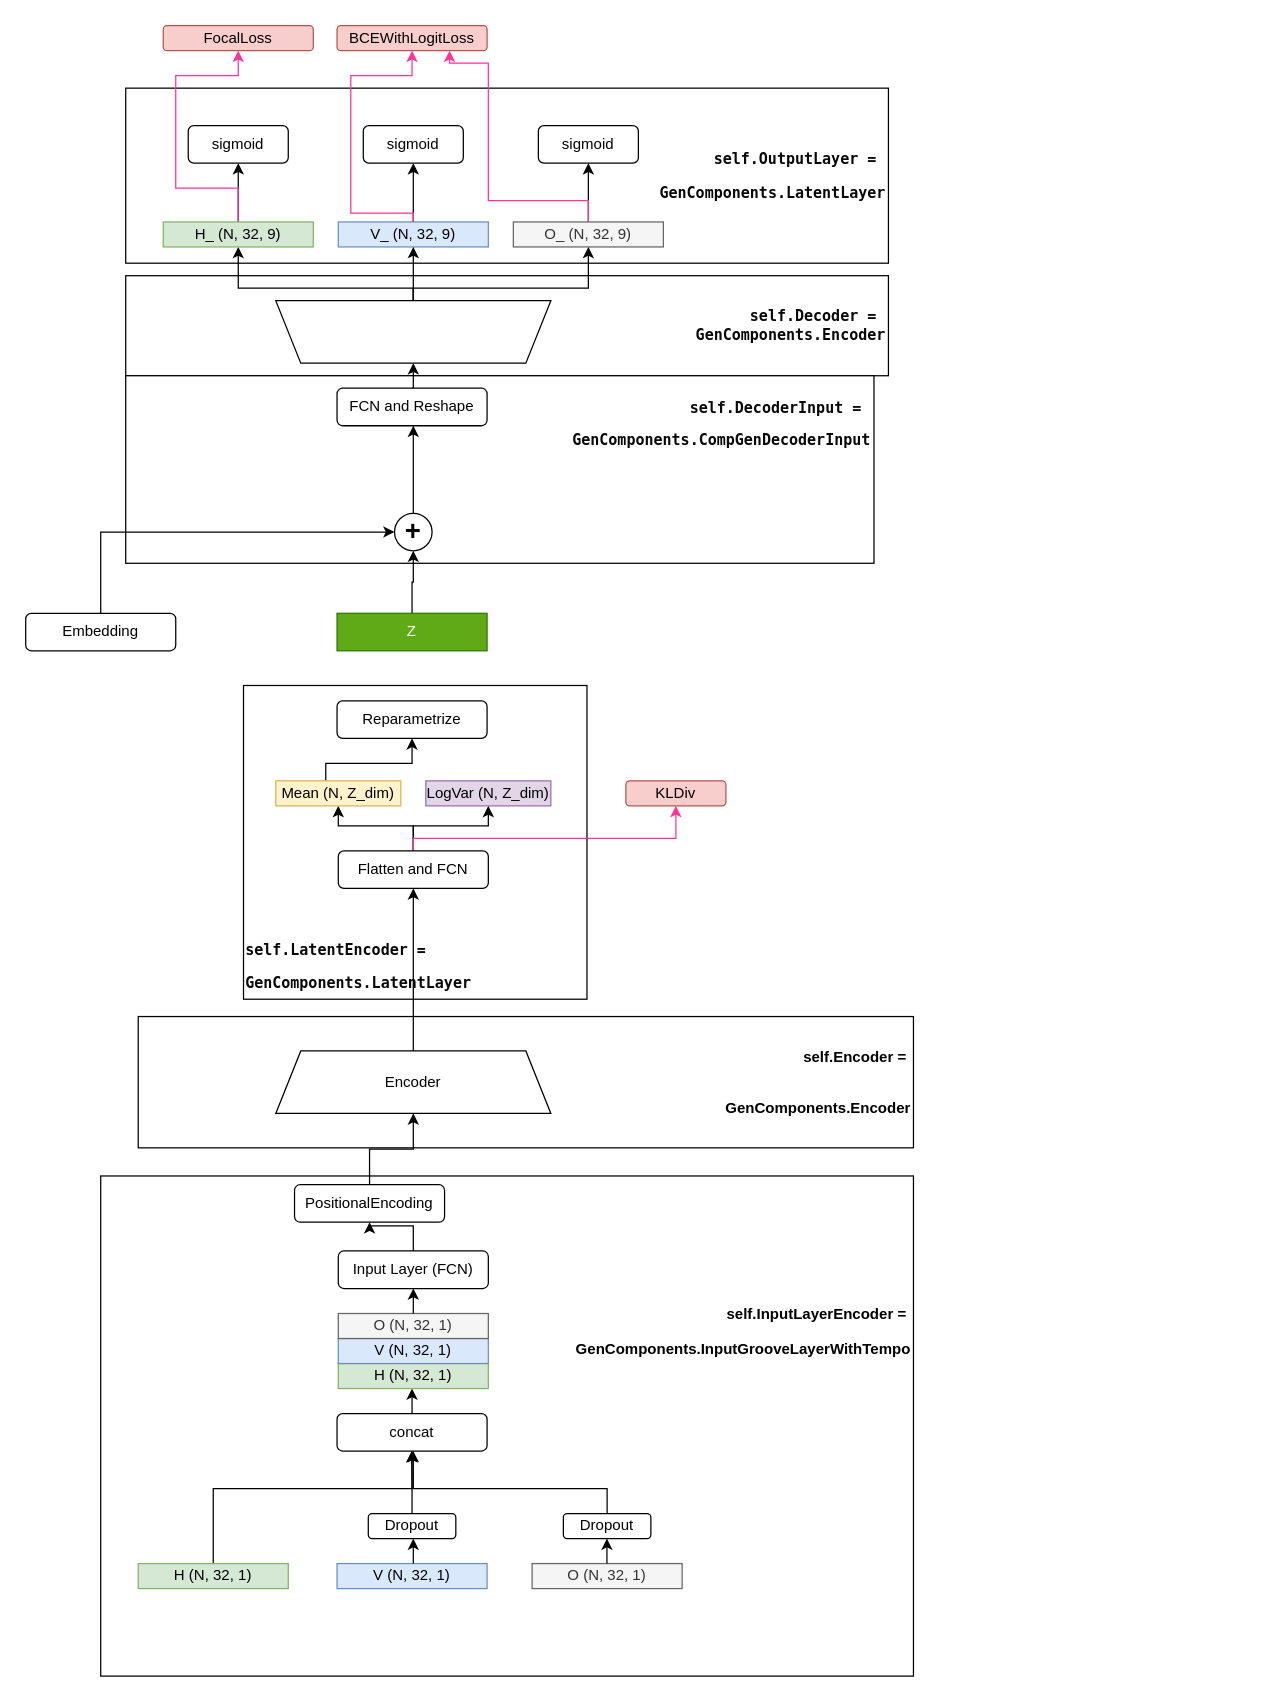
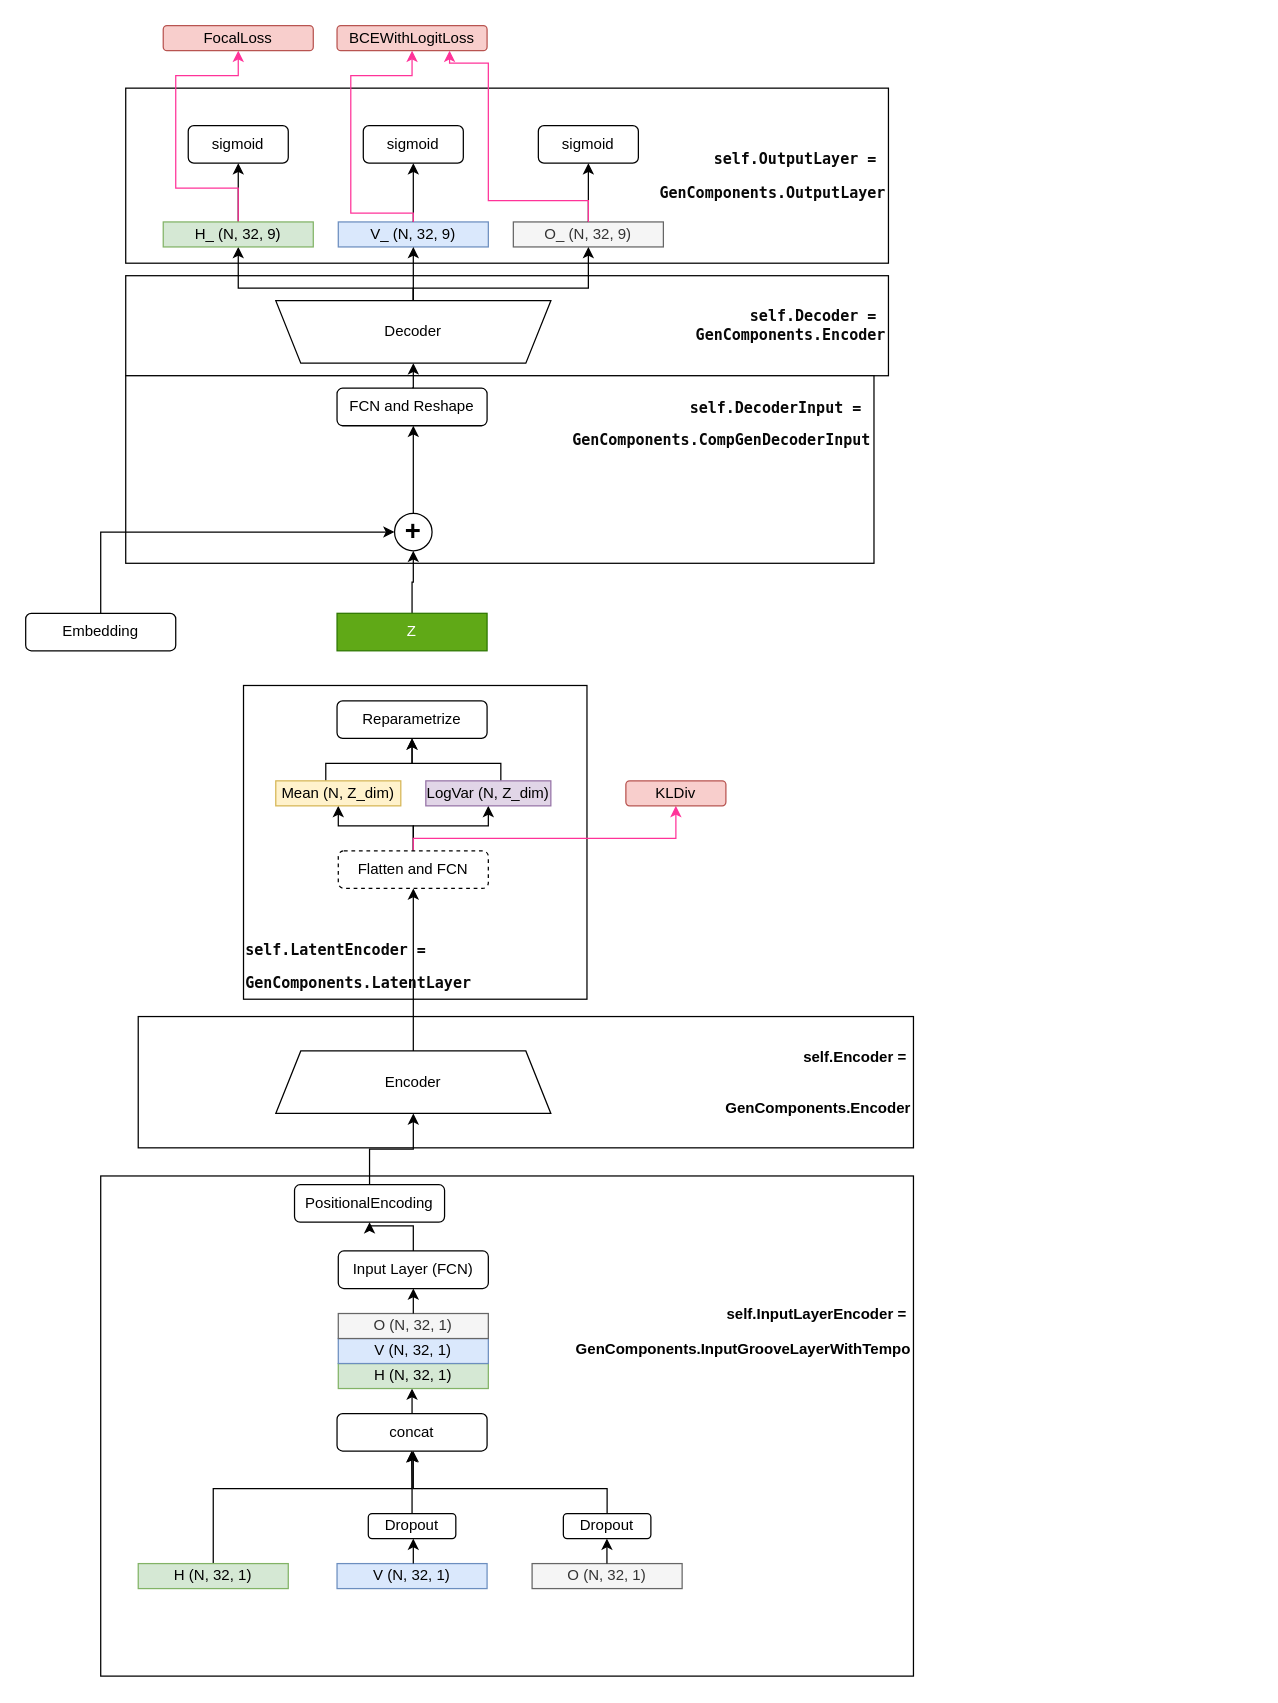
(711, 176) -> (711, 176)
none -> (413, 332)
none -> (465, 763)
(413, 869) -> (413, 869)
